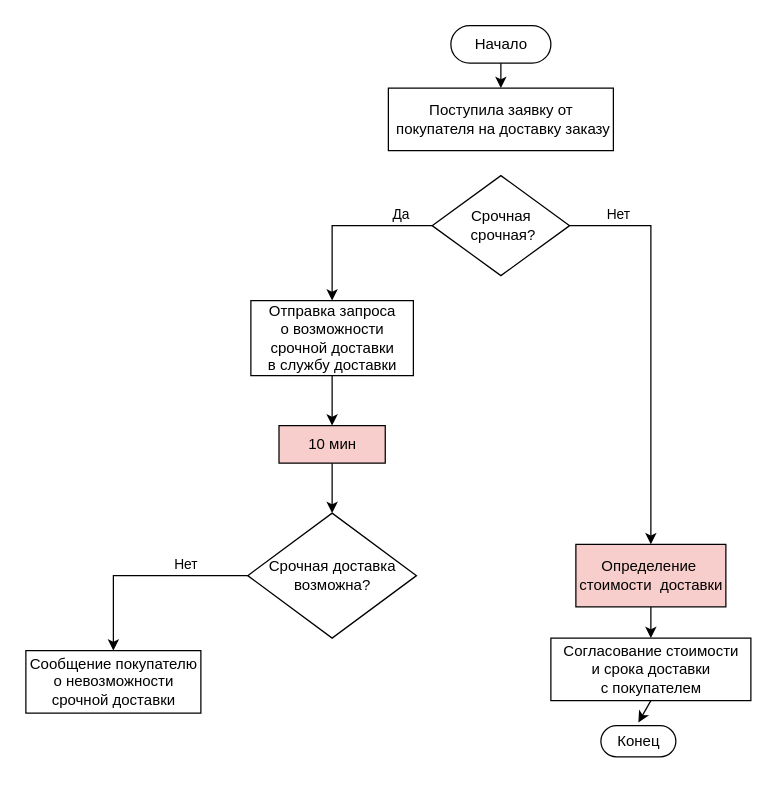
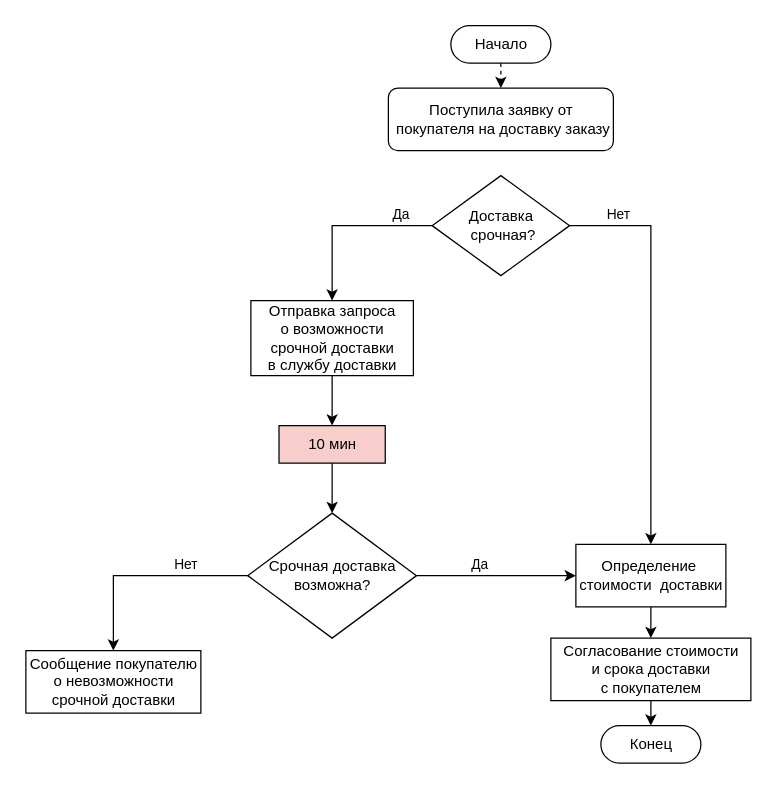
(501, 72) -> (501, 72)
(501, 119) -> (501, 119)
(501, 226) -> (501, 226)
none -> (491, 576)
(651, 576) -> (651, 576)
(638, 741) -> (651, 744)
